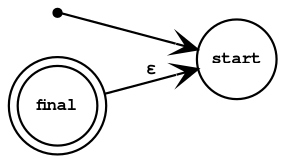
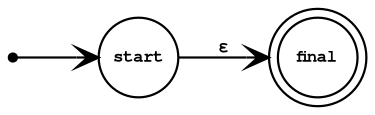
(140, 84) -> (213, 58)
